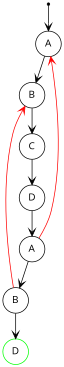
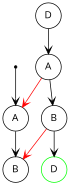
(32, 146) -> none
